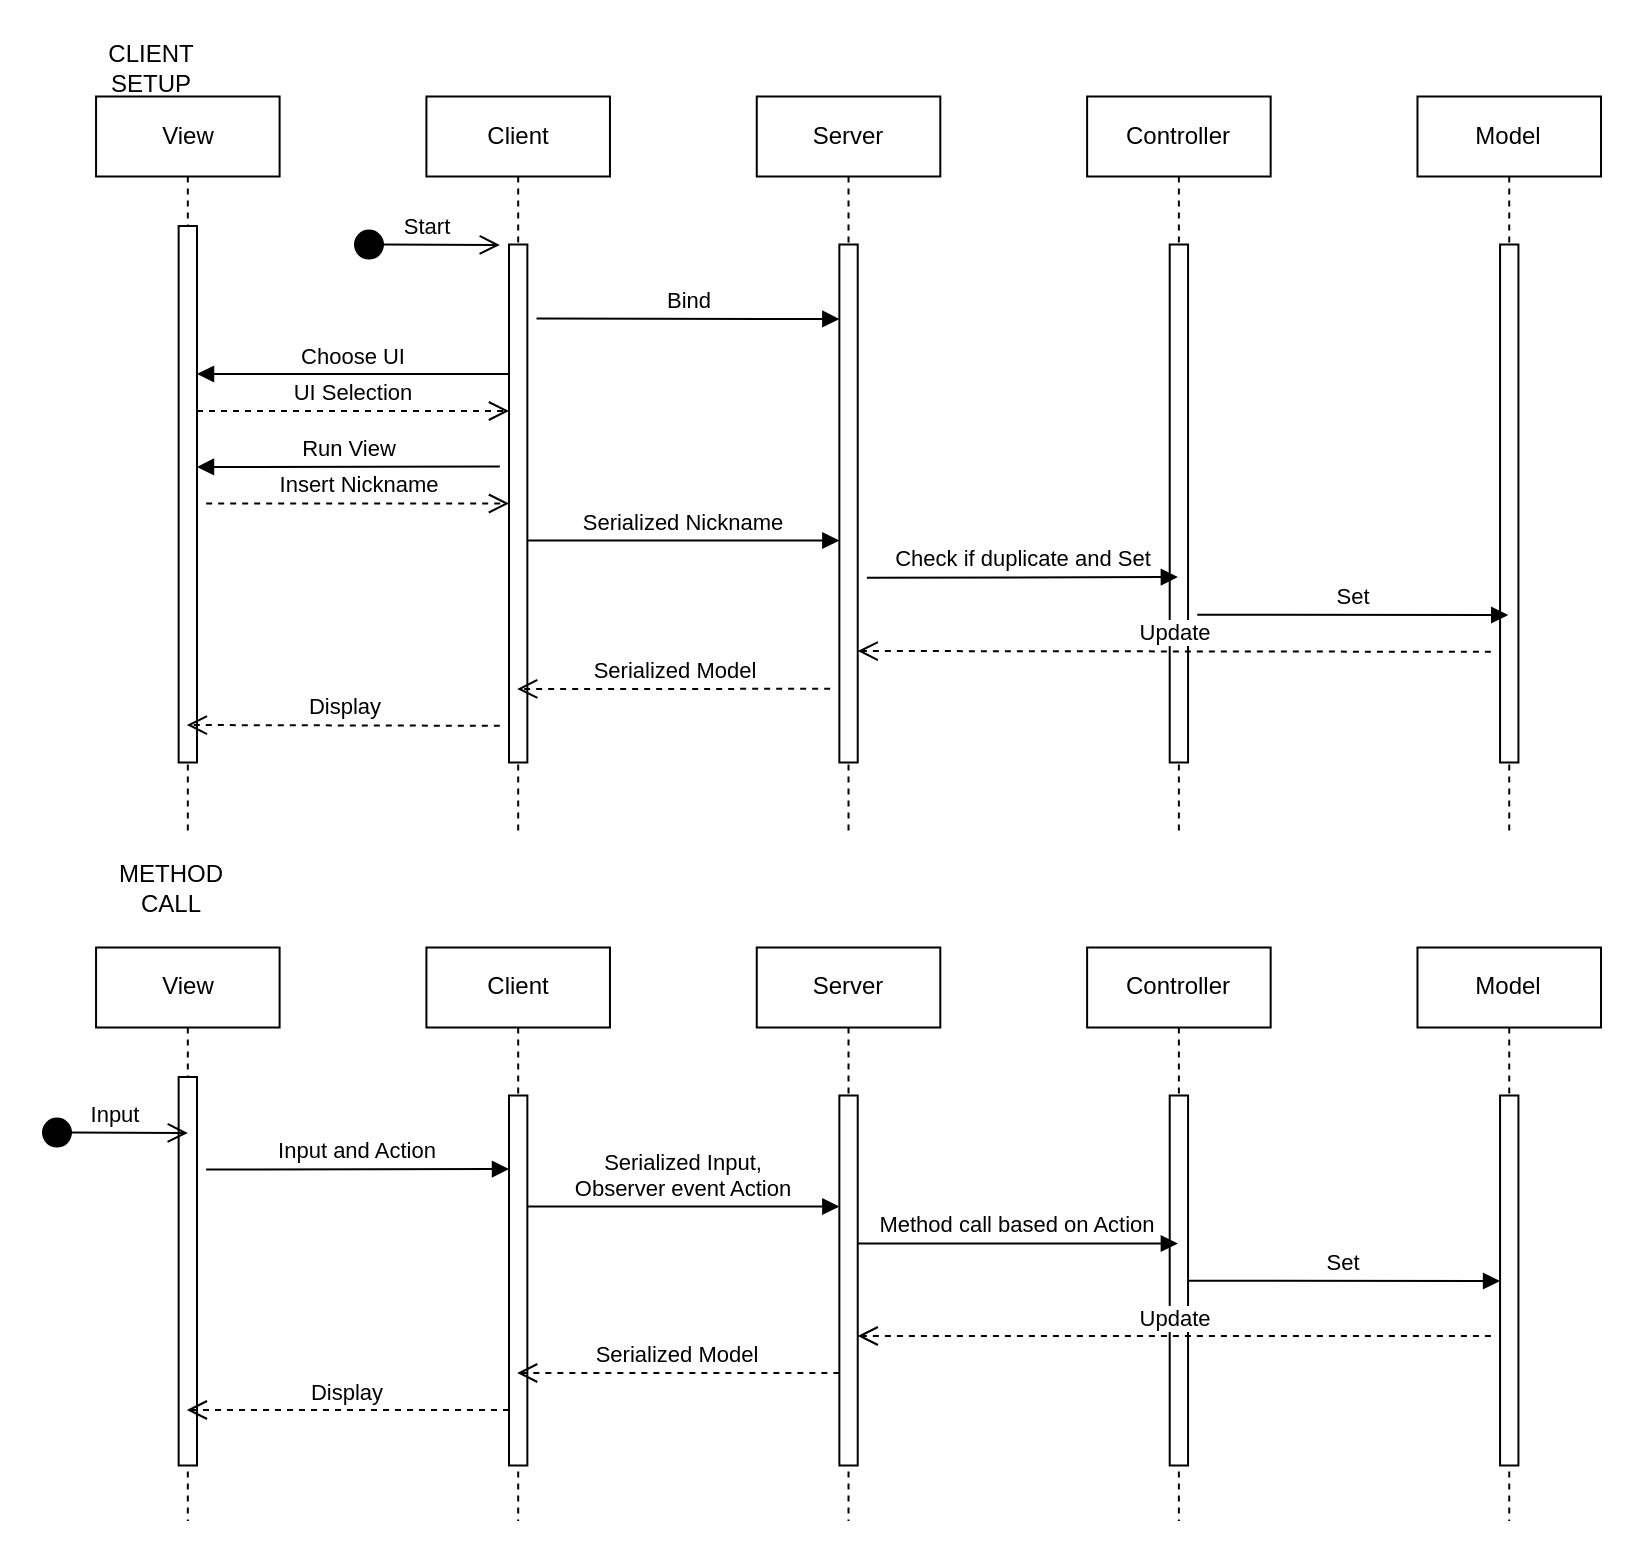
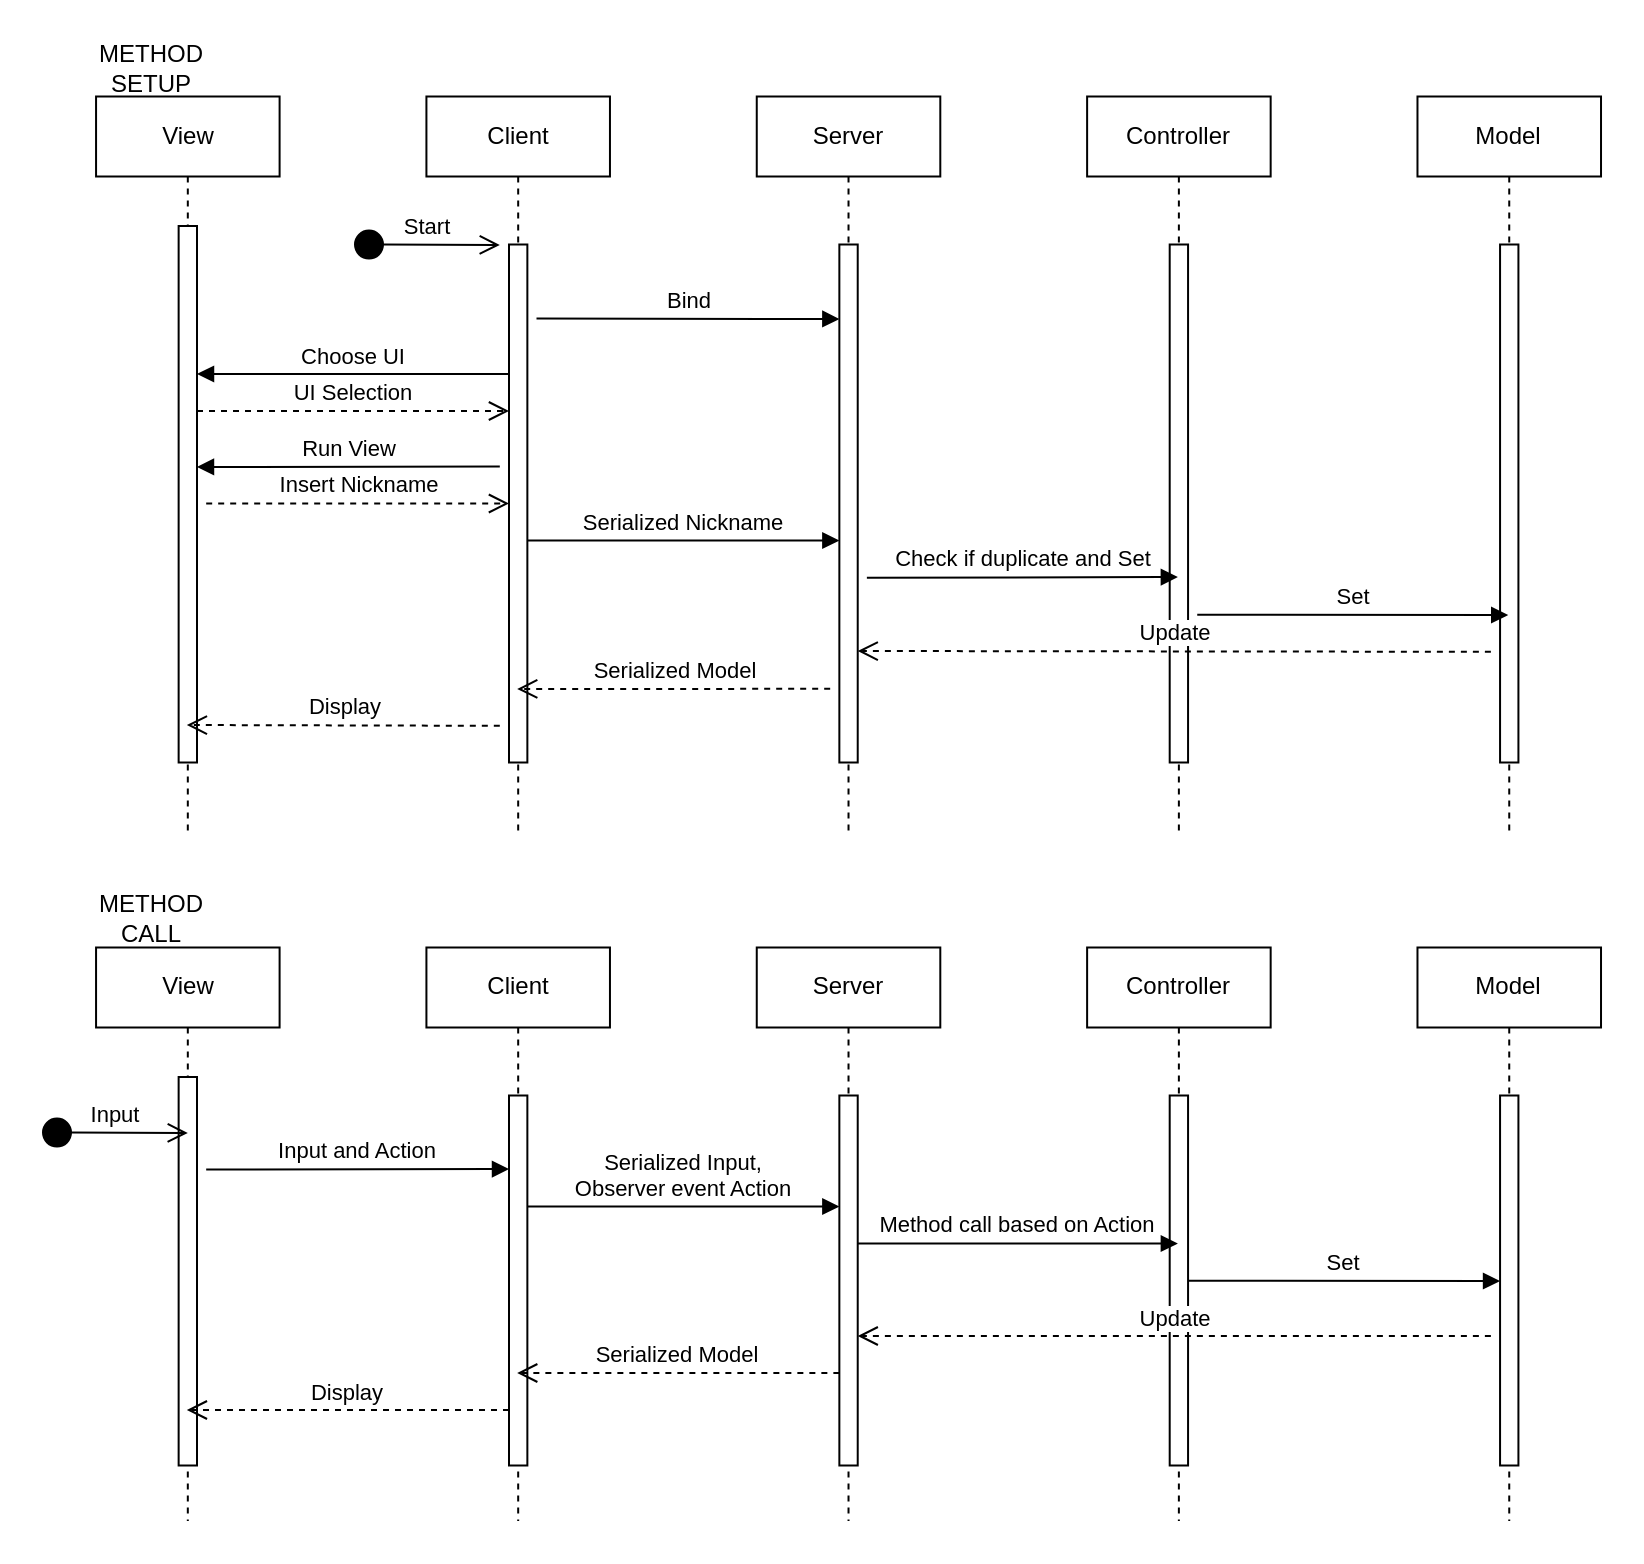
(152, 69) -> (152, 69)
(171, 890) -> (151, 920)
